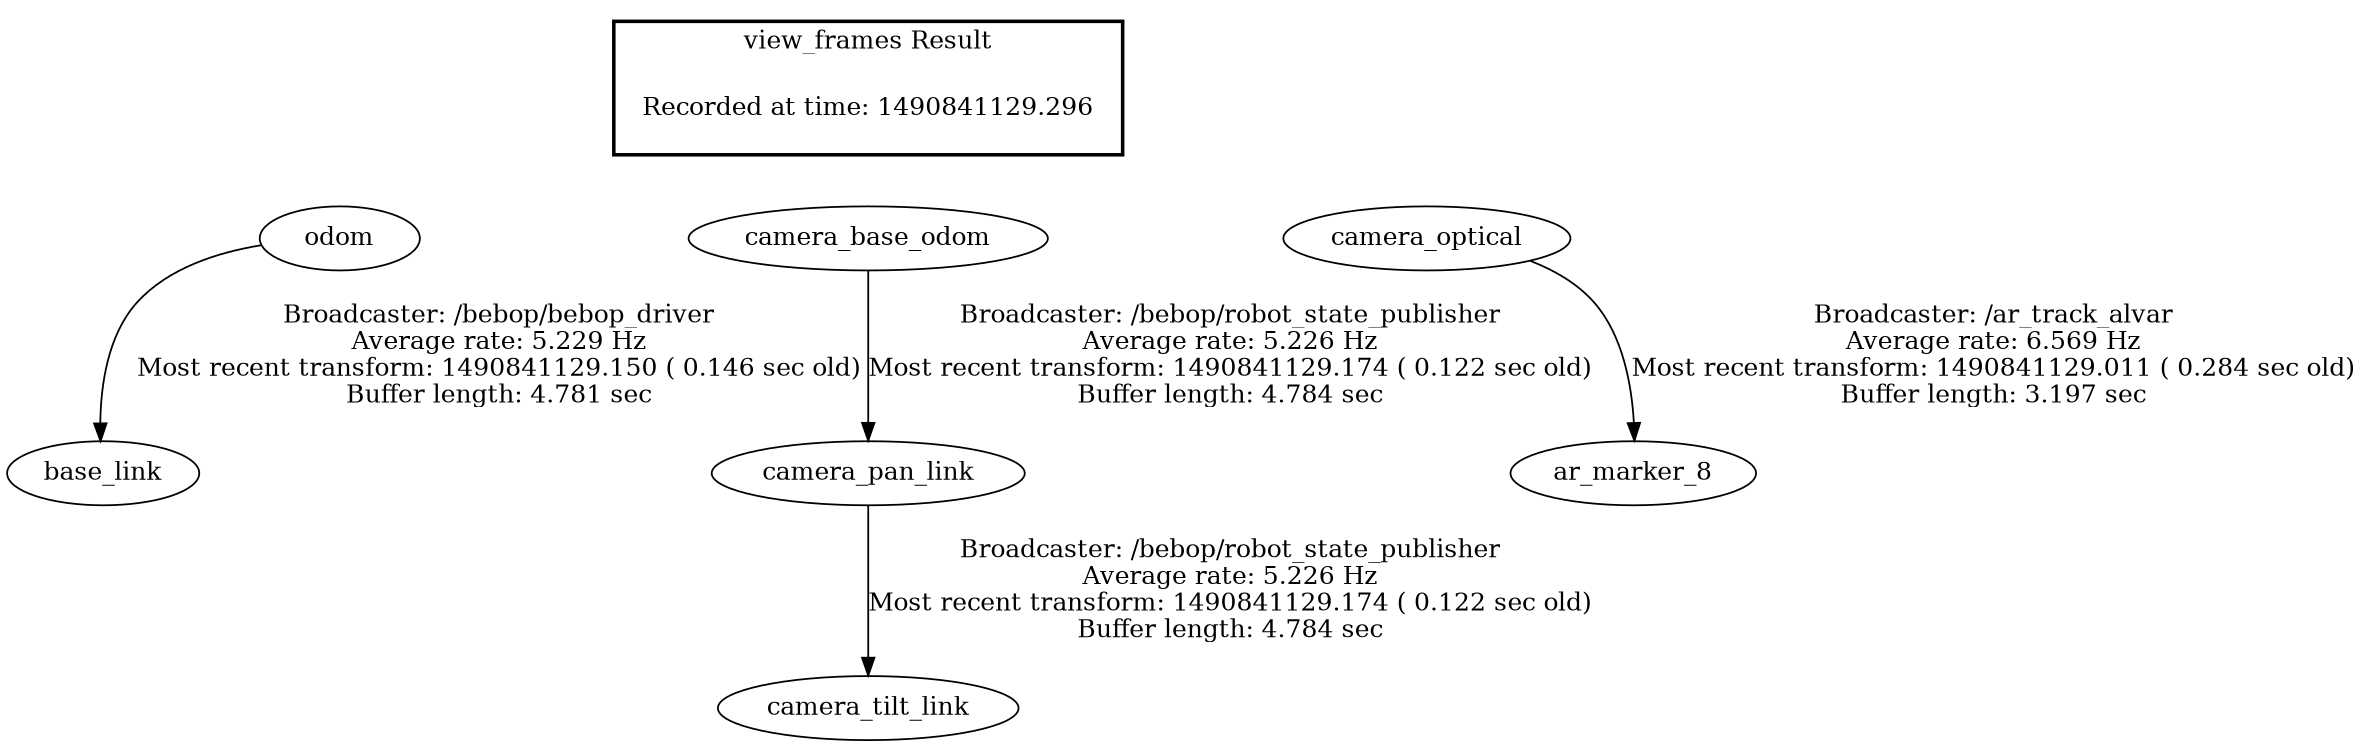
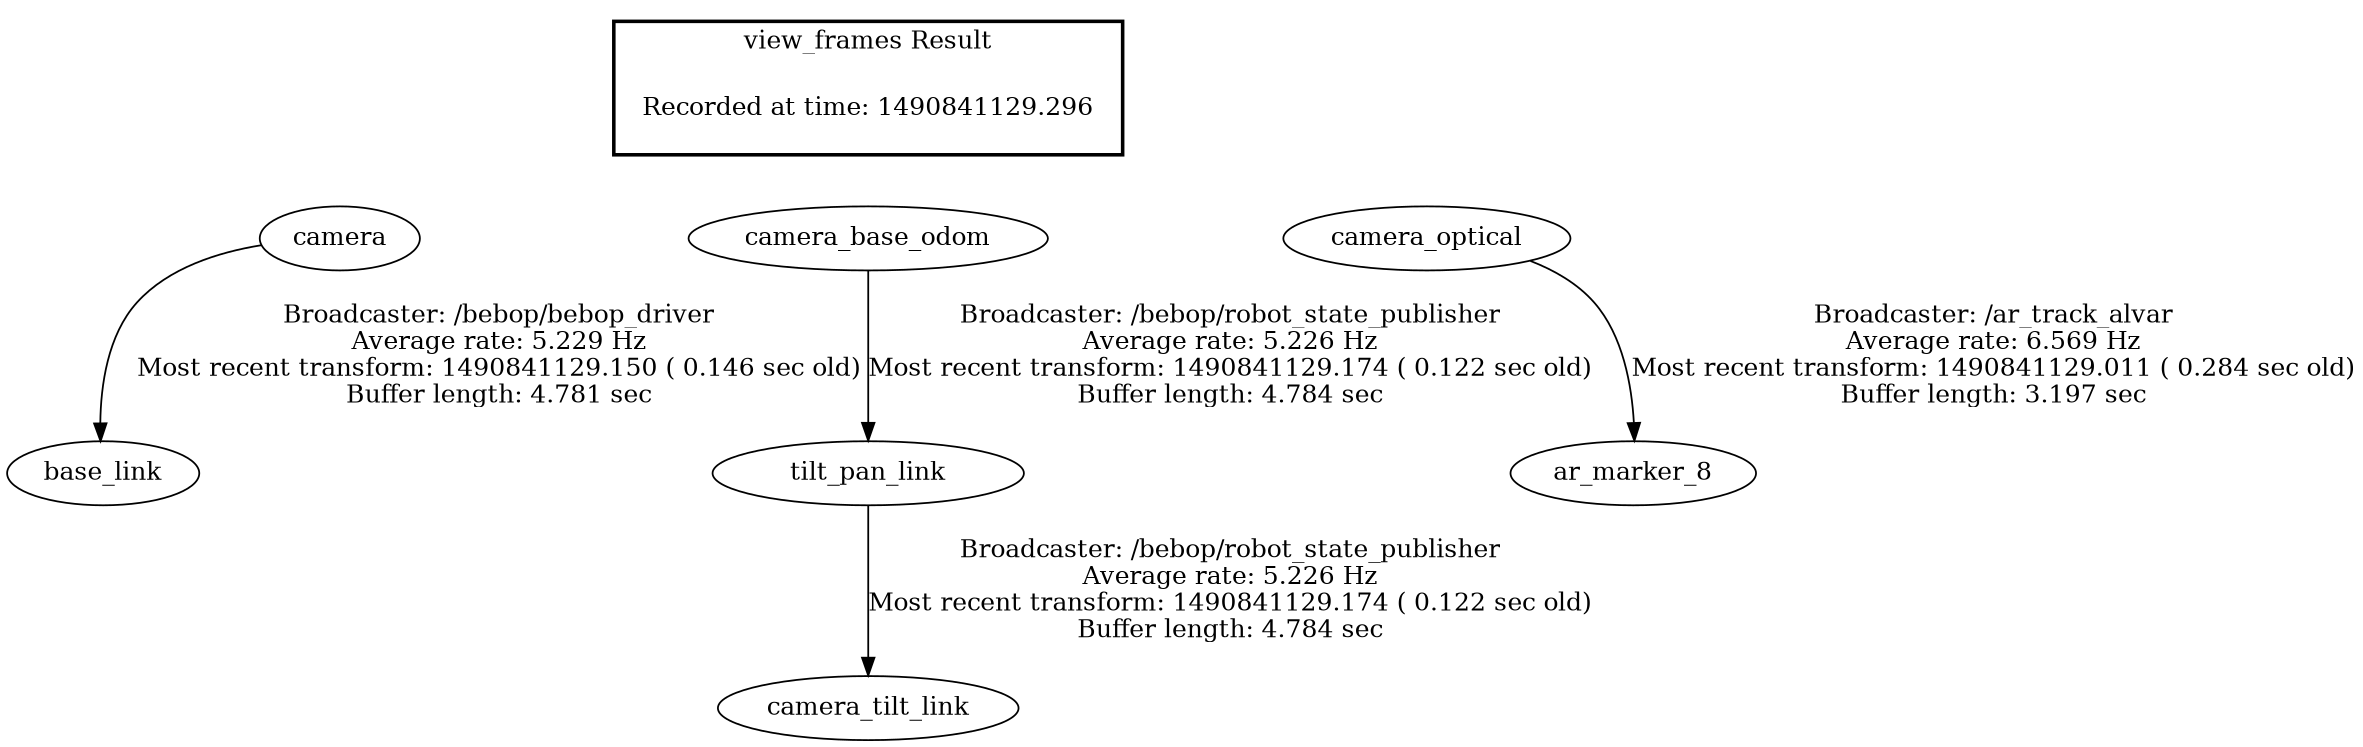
(340, 238) -> (340, 238)
(868, 473) -> (868, 473)
